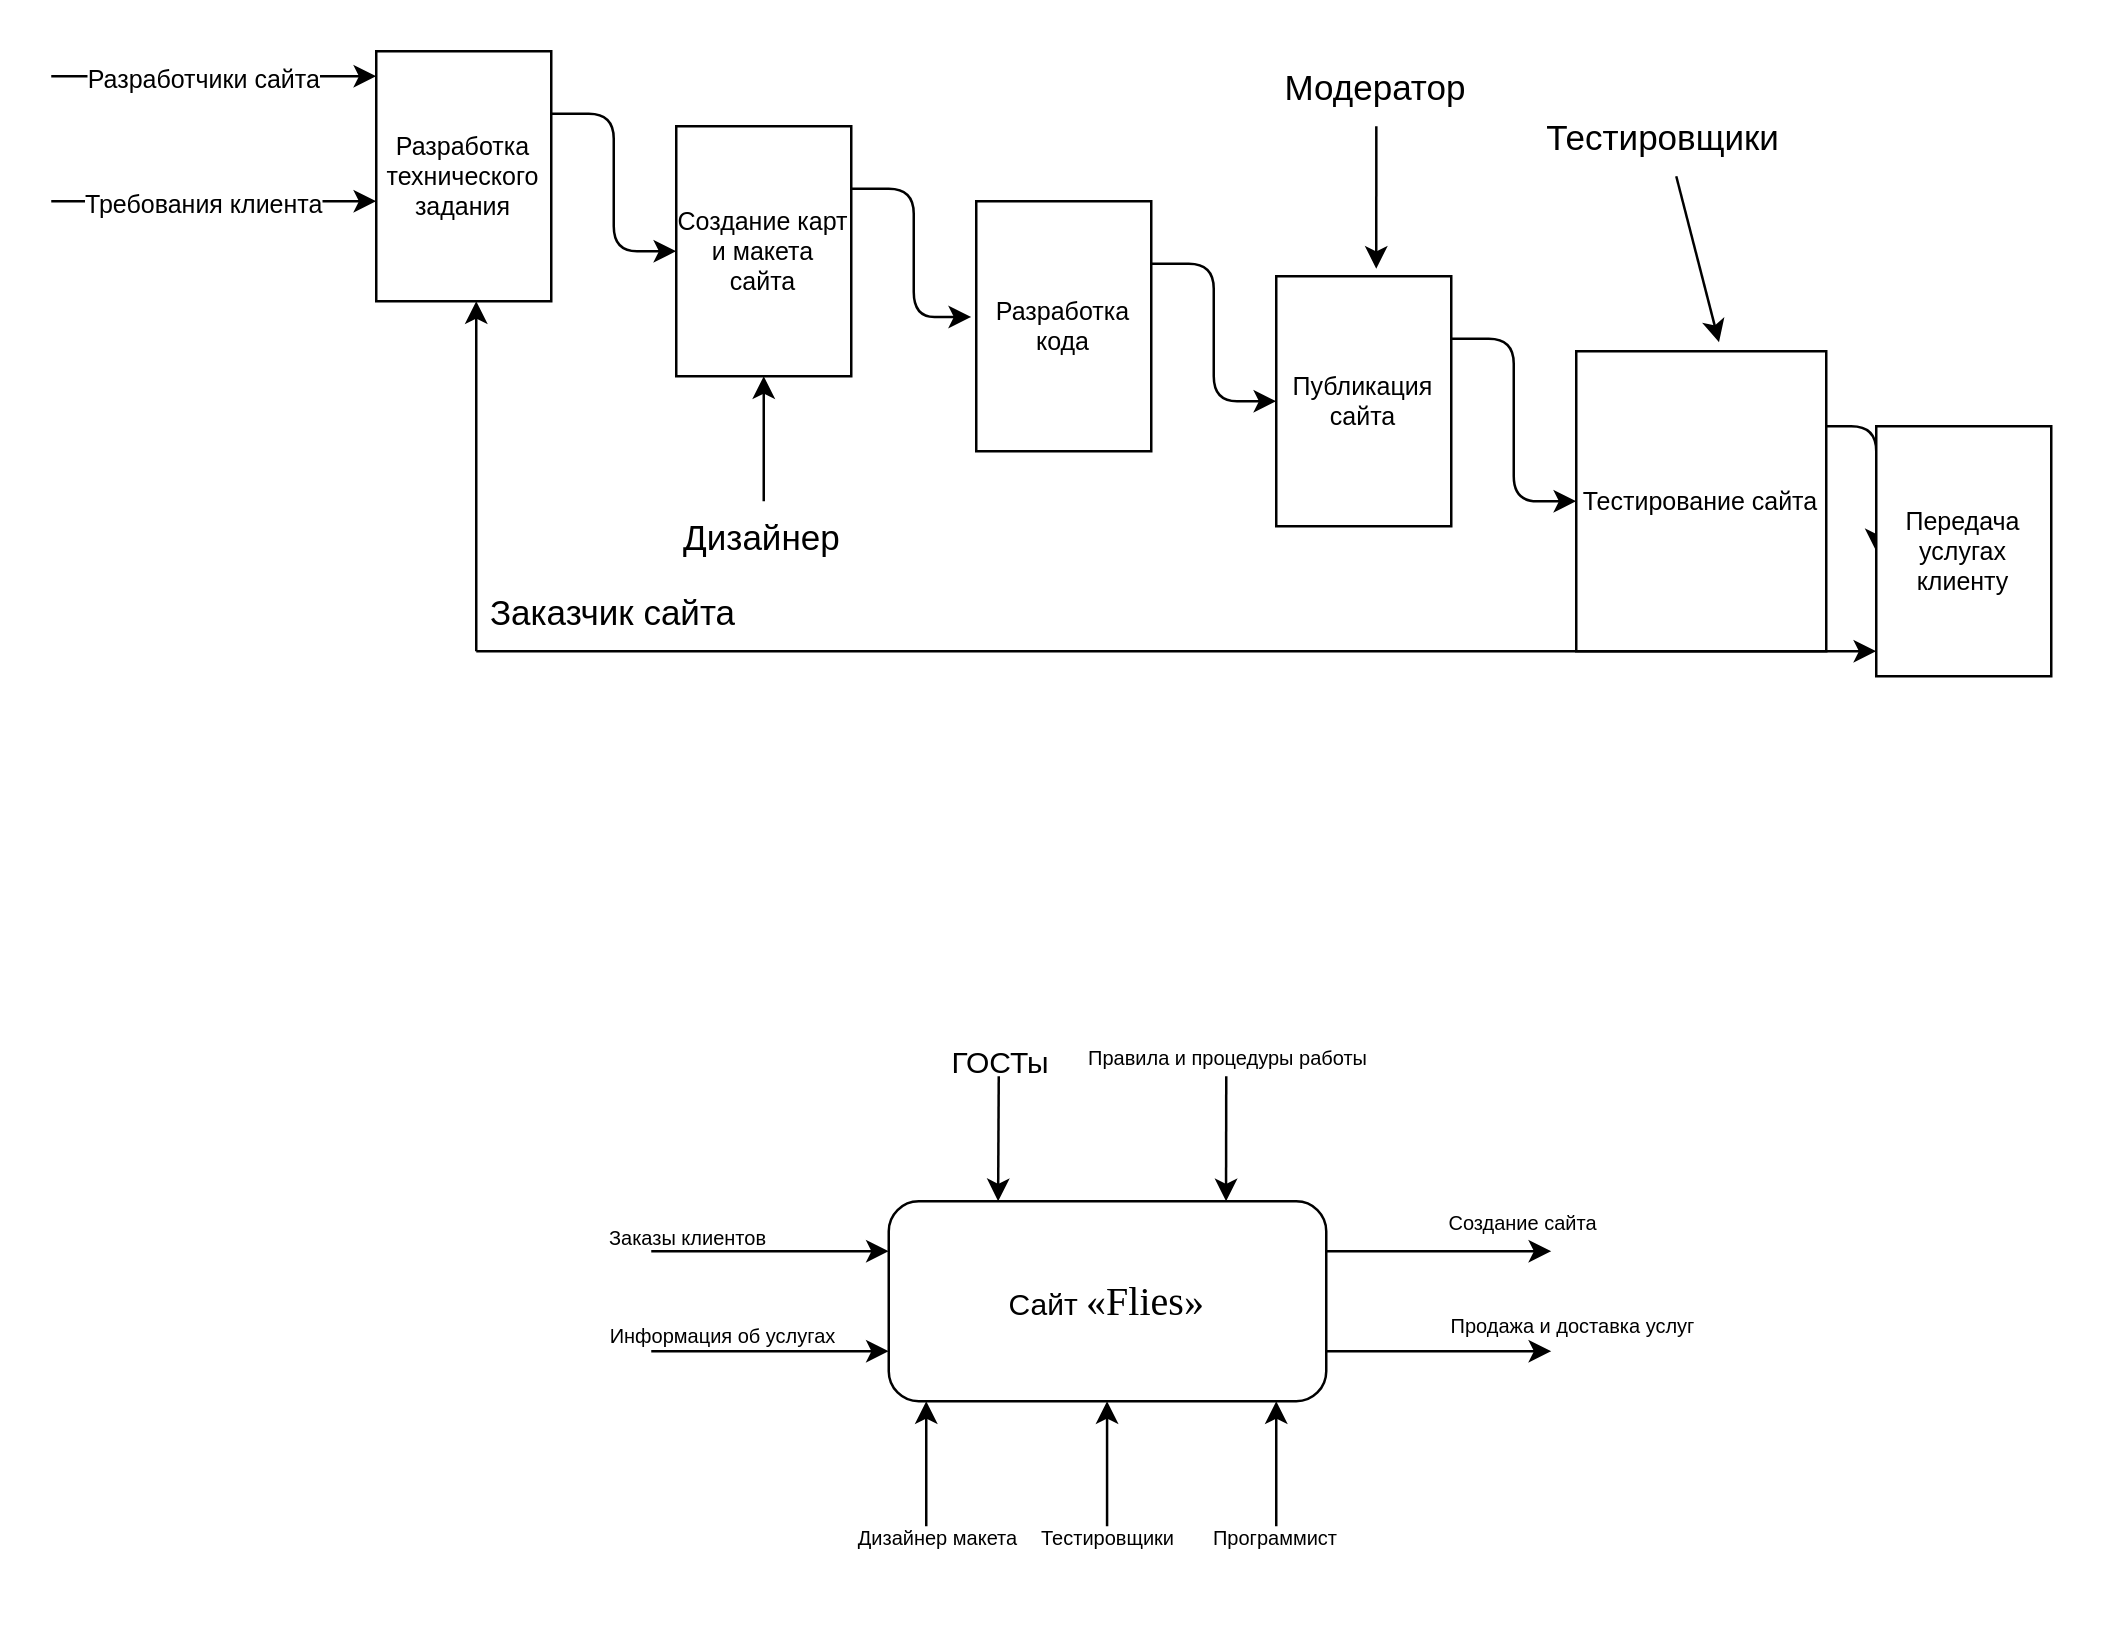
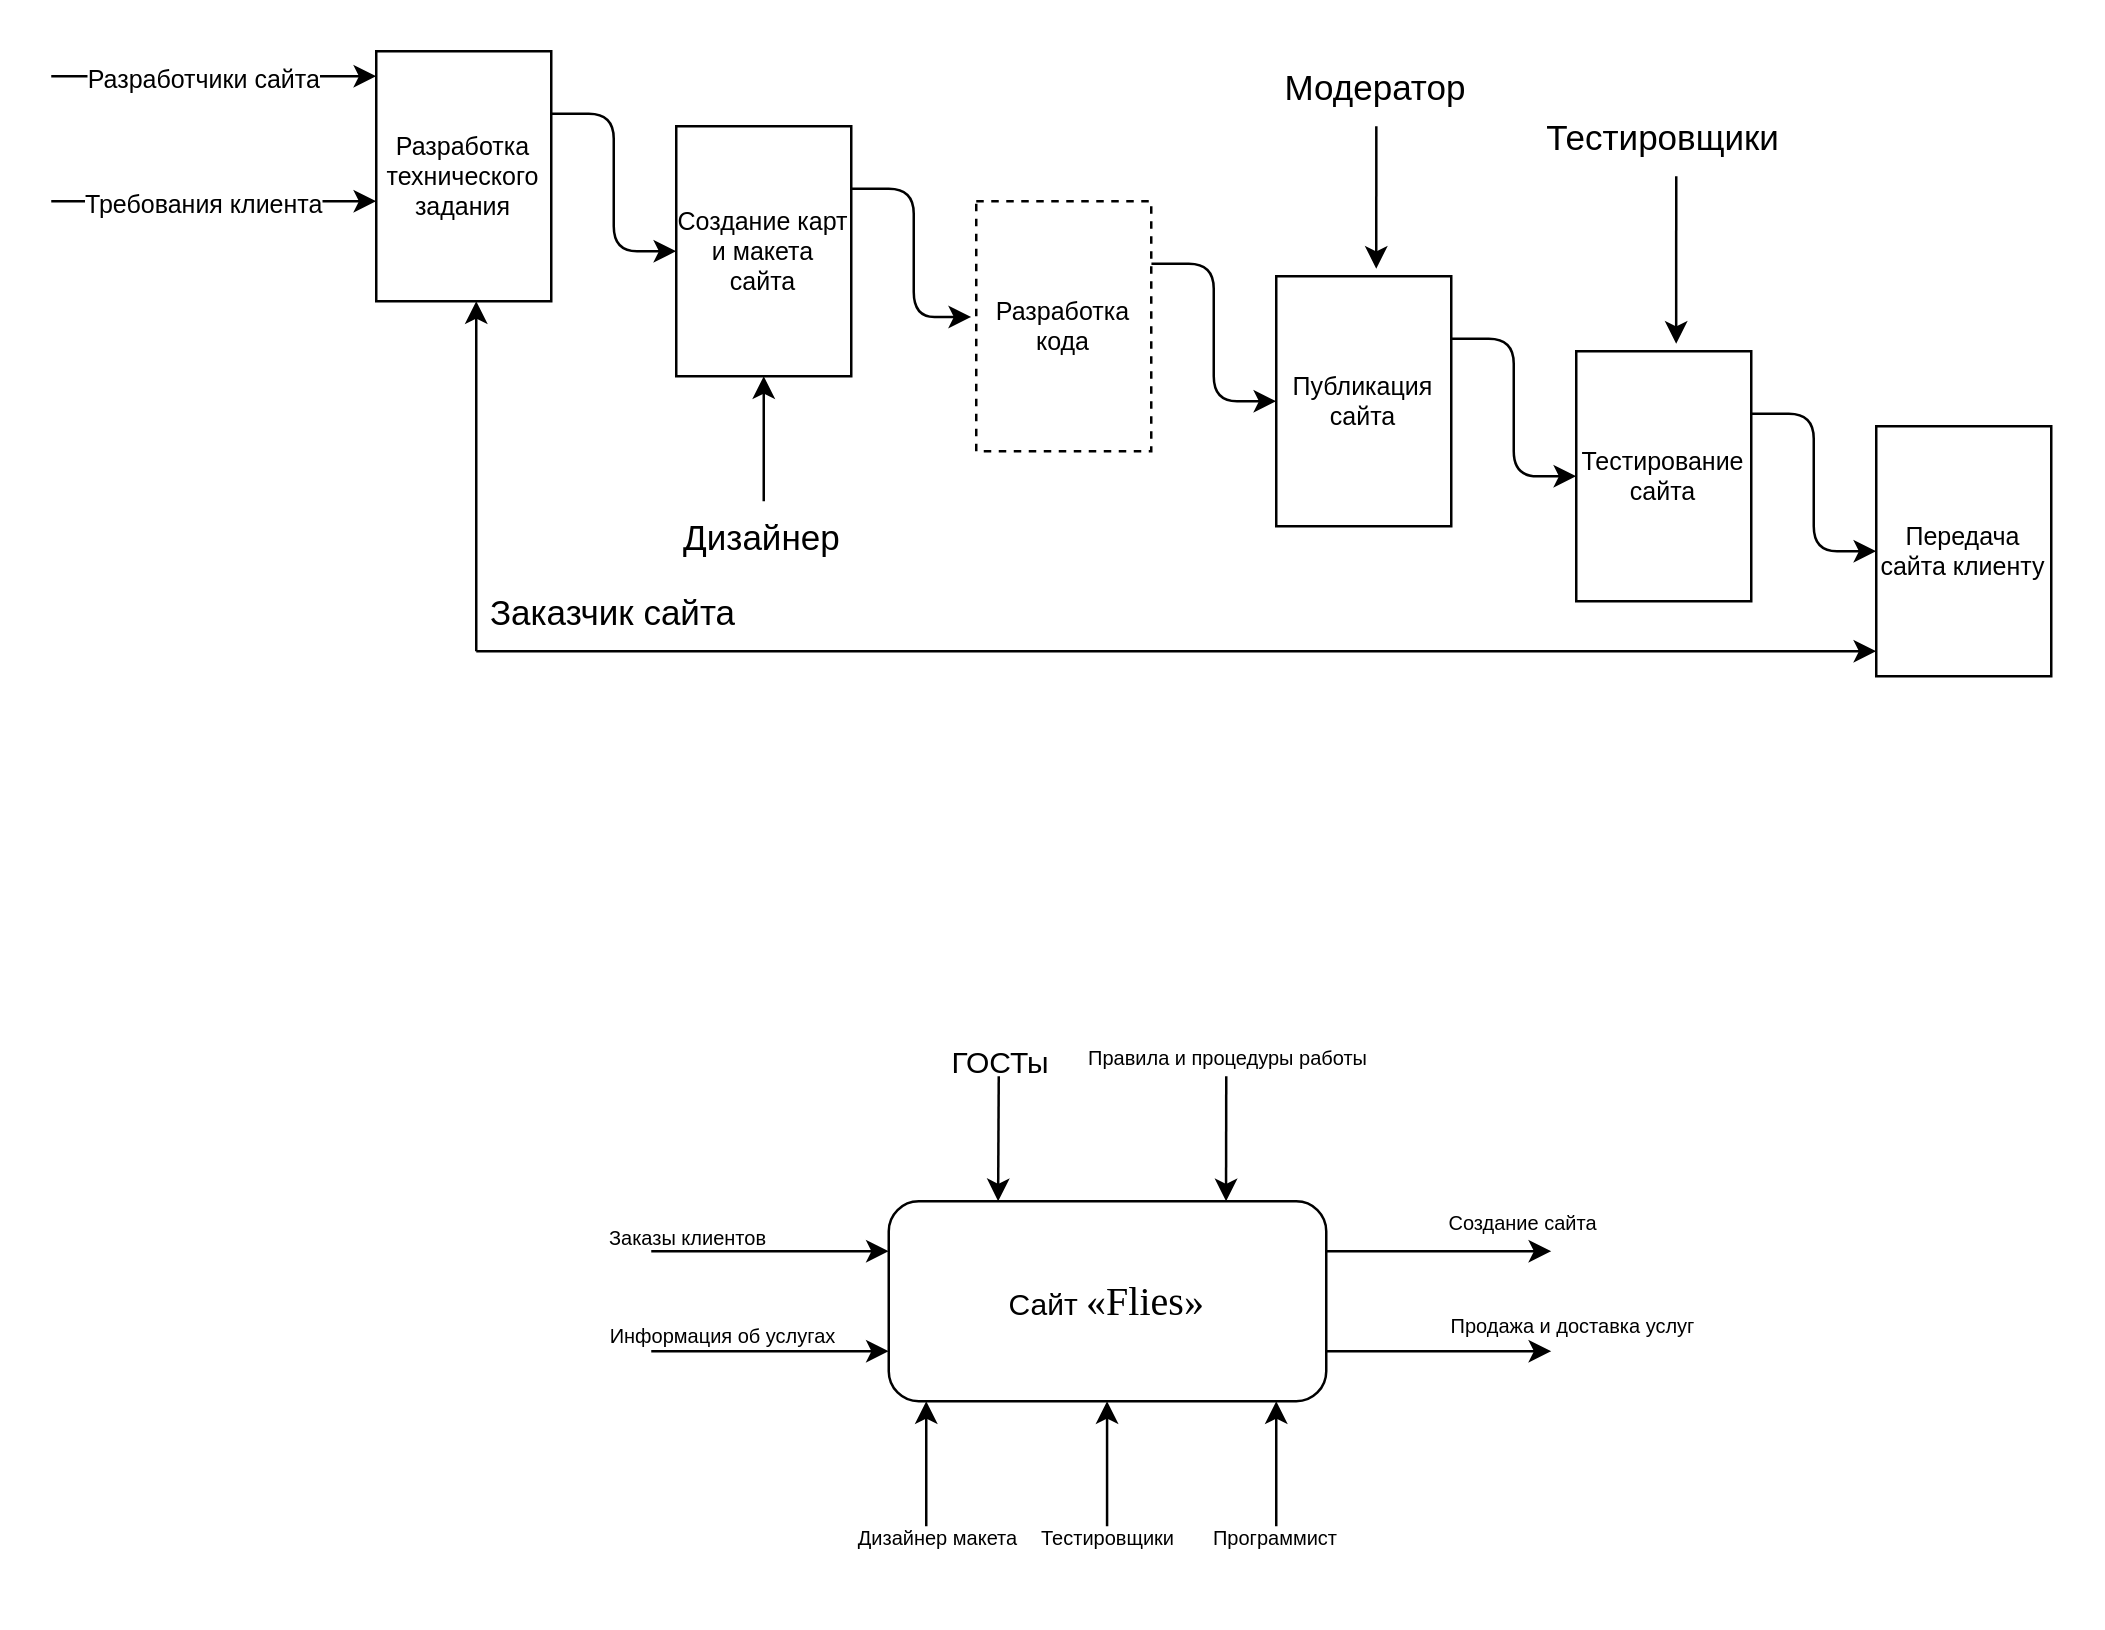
(1064, 326) -> (1064, 326)
(1701, 501) -> (1664, 476)
(1964, 551) -> (1964, 551)
